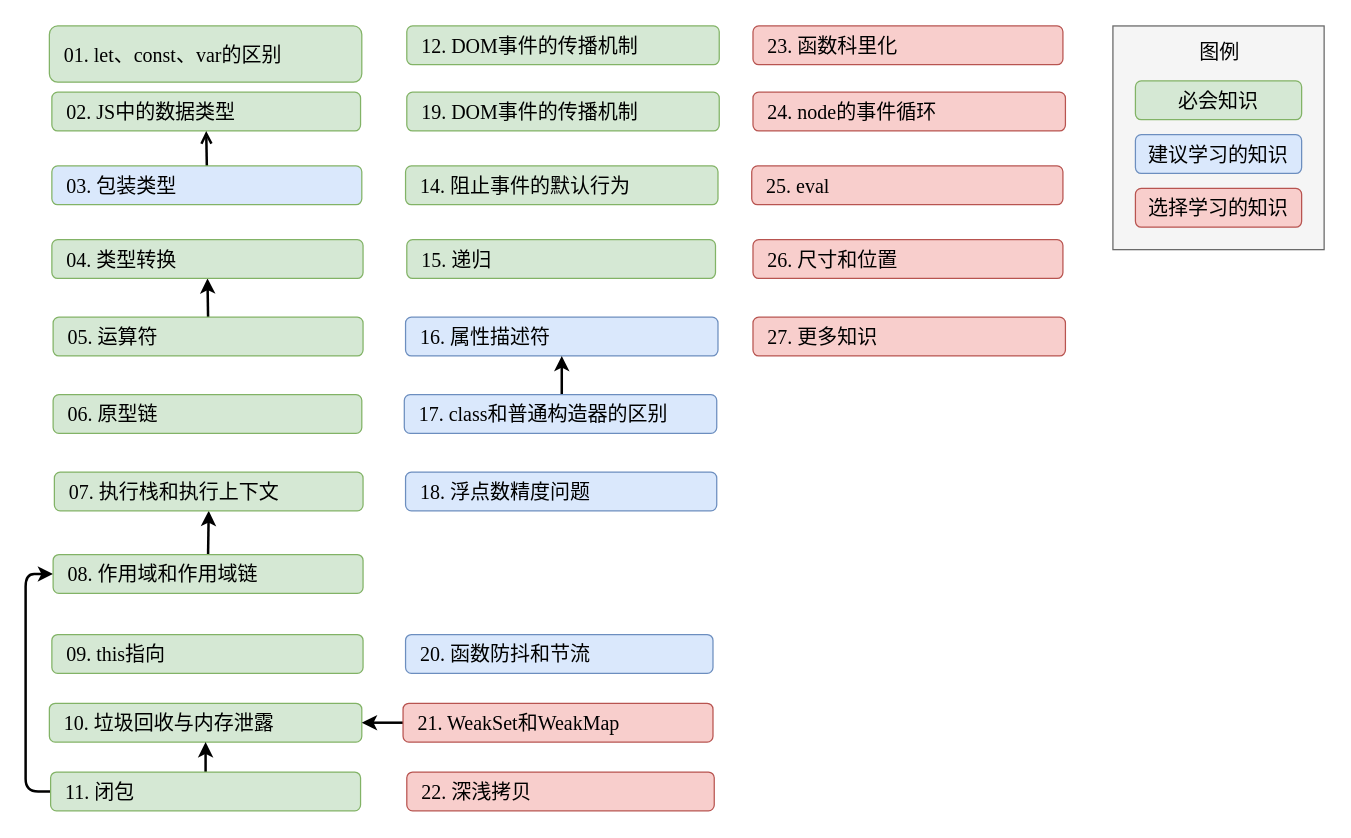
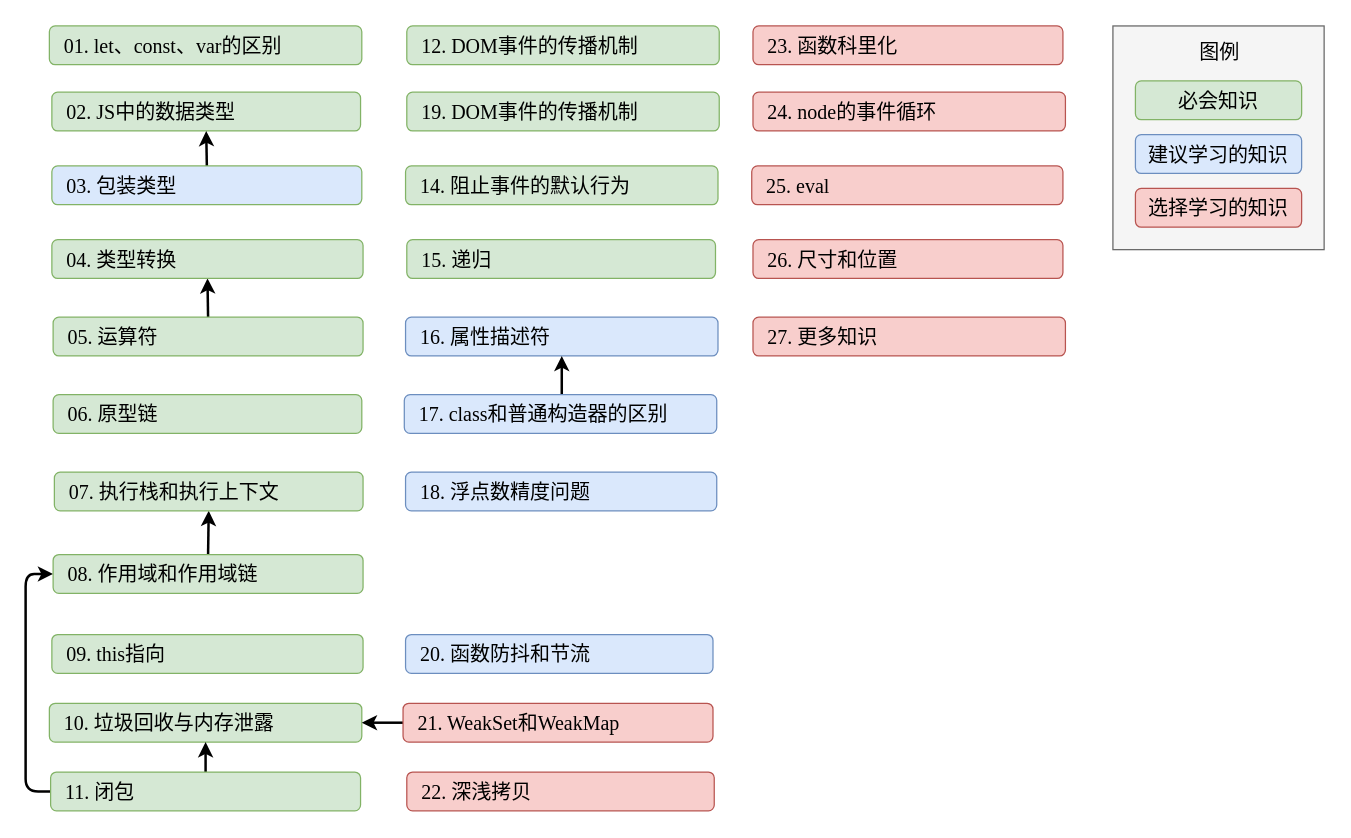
(206, 54) -> (206, 45)
(206, 142) -> (206, 143)
